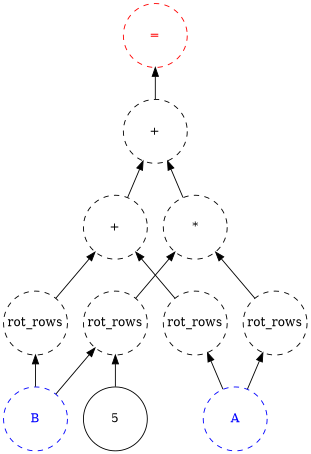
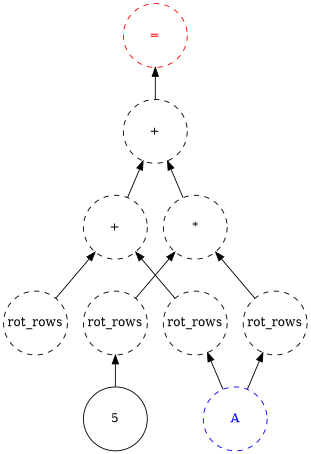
(36, 419) -> none
